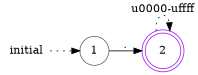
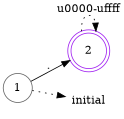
(61, 51) -> (45, 93)
